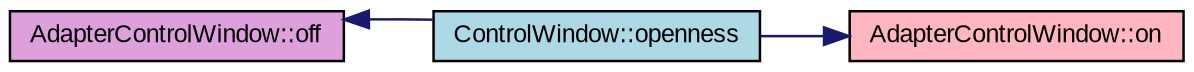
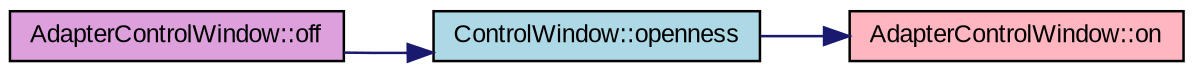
(401, 19) -> (376, 53)
